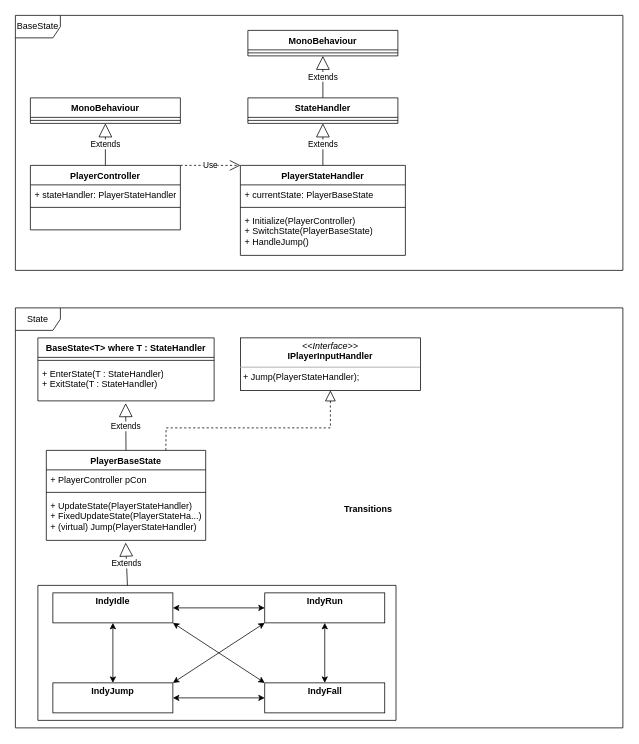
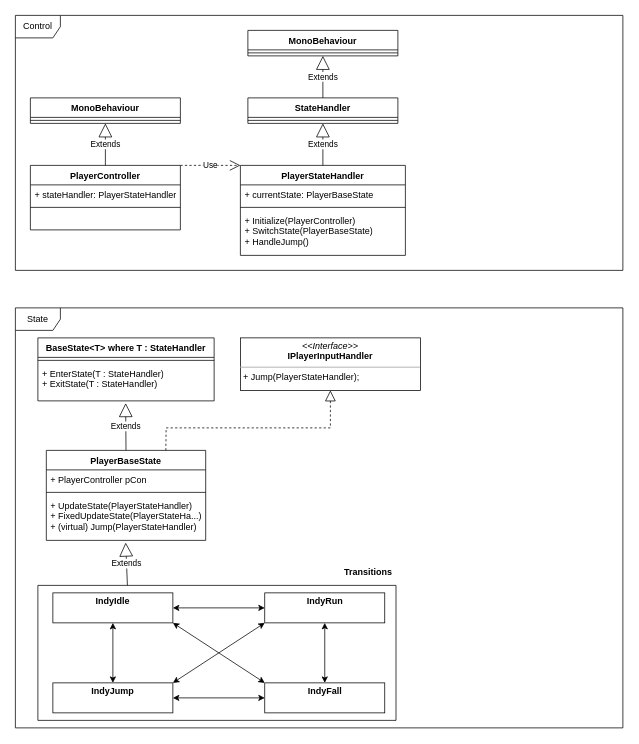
(38, 27) -> (38, 27)
(368, 509) -> (368, 573)
